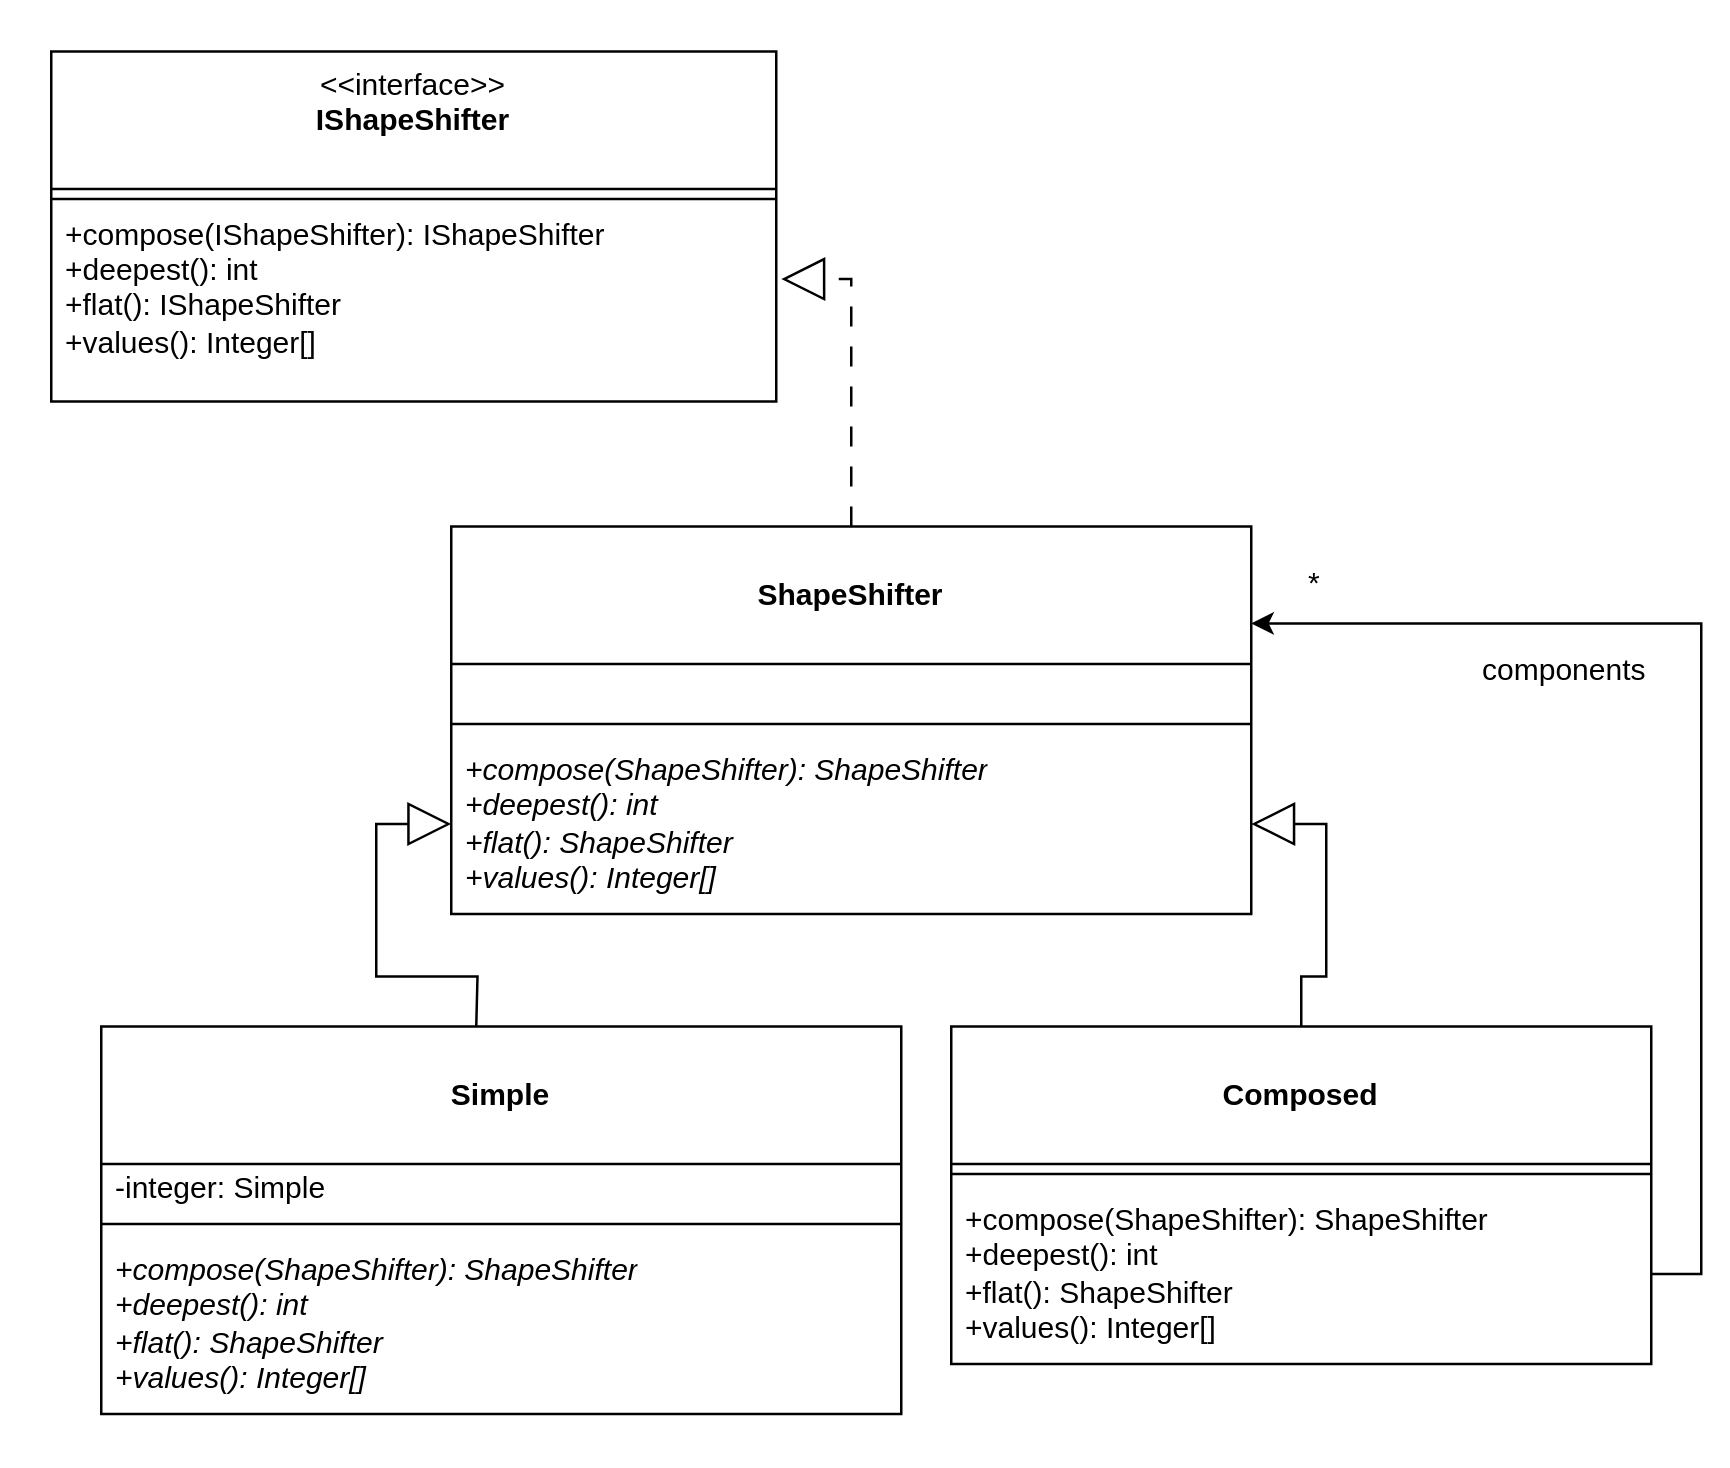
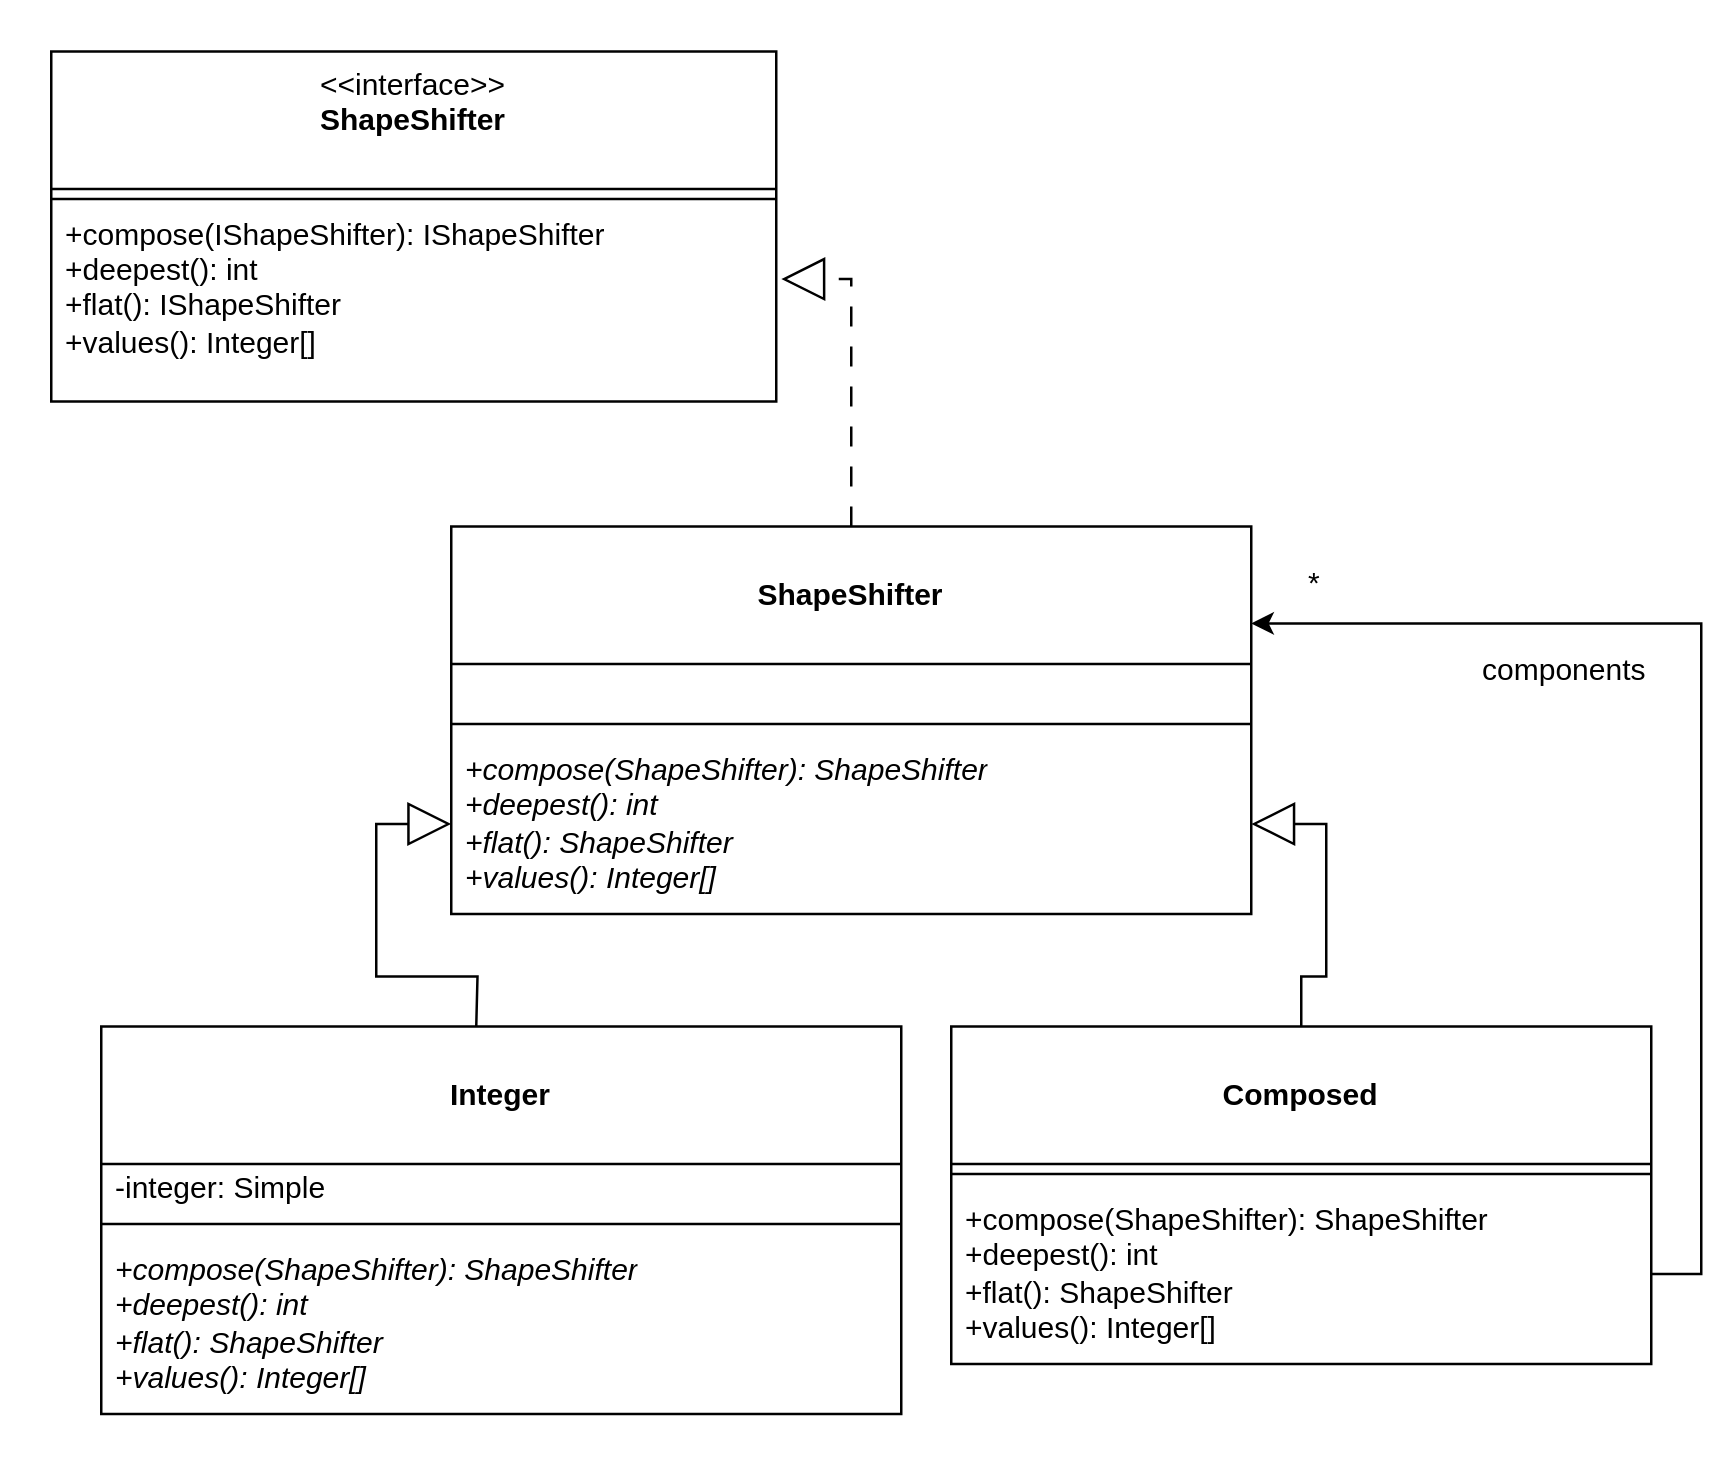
(414, 105) -> (414, 105)
(501, 1062) -> (501, 1062)
